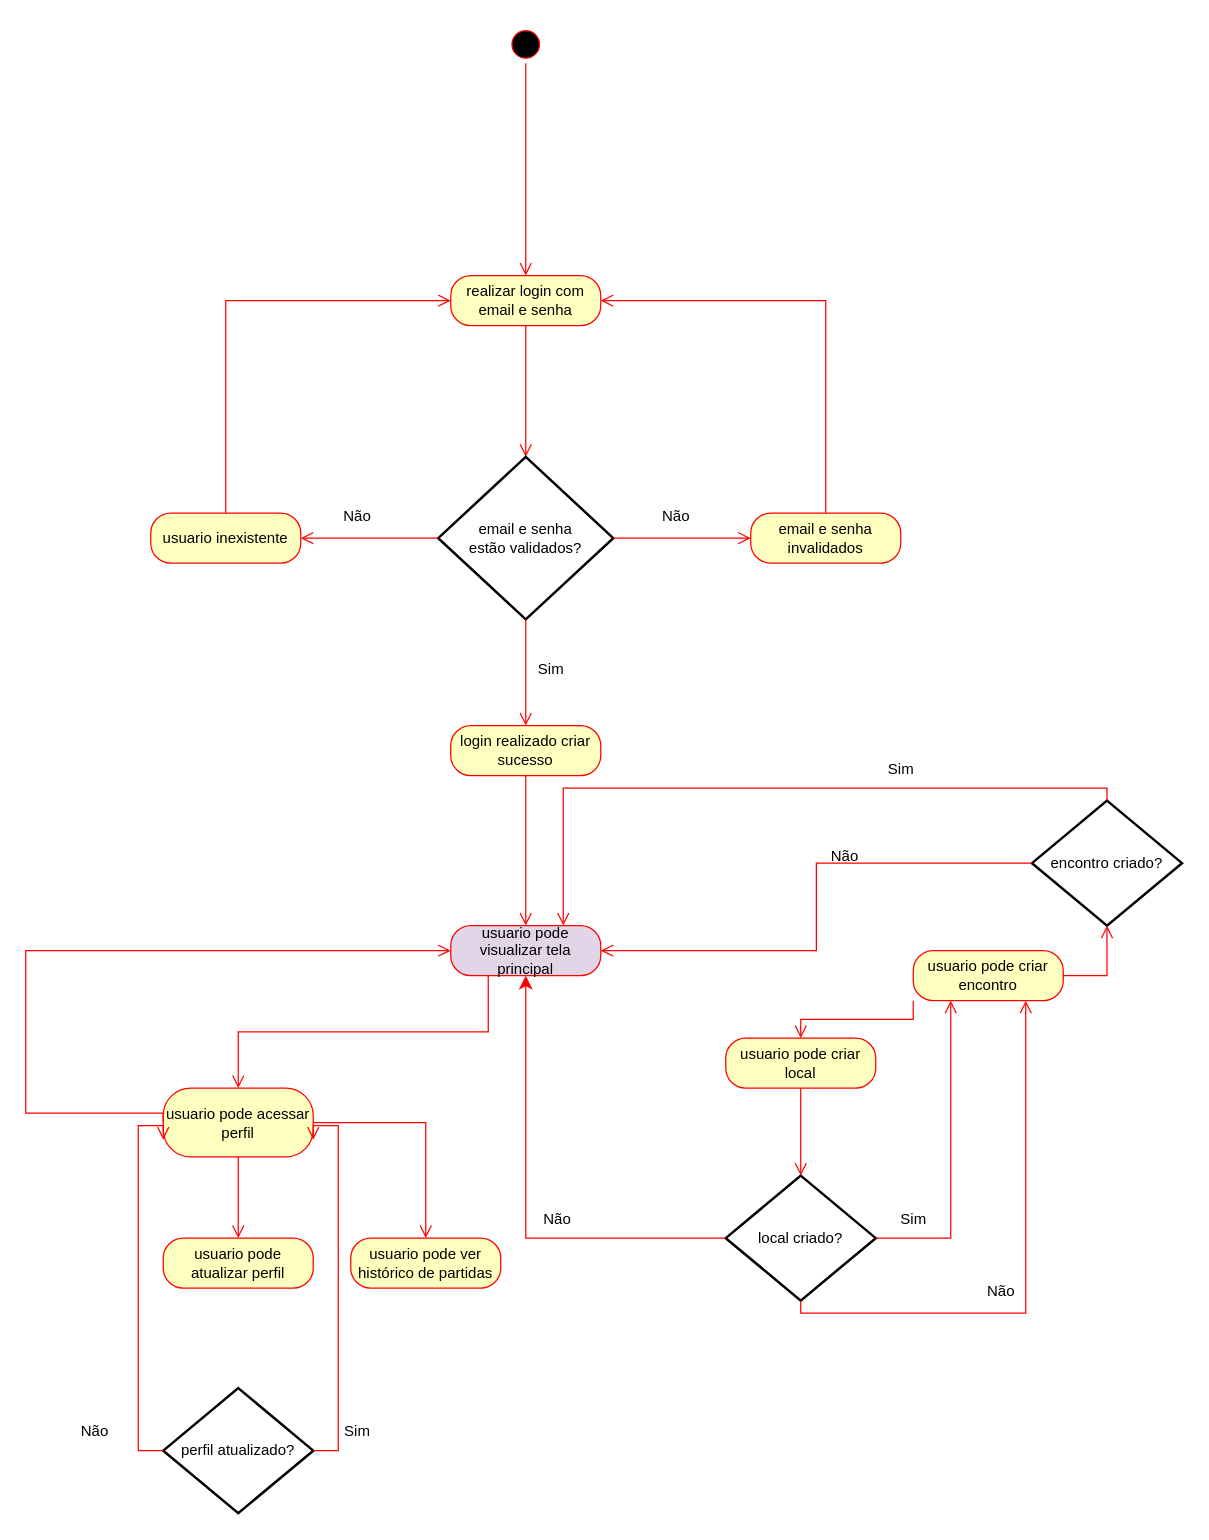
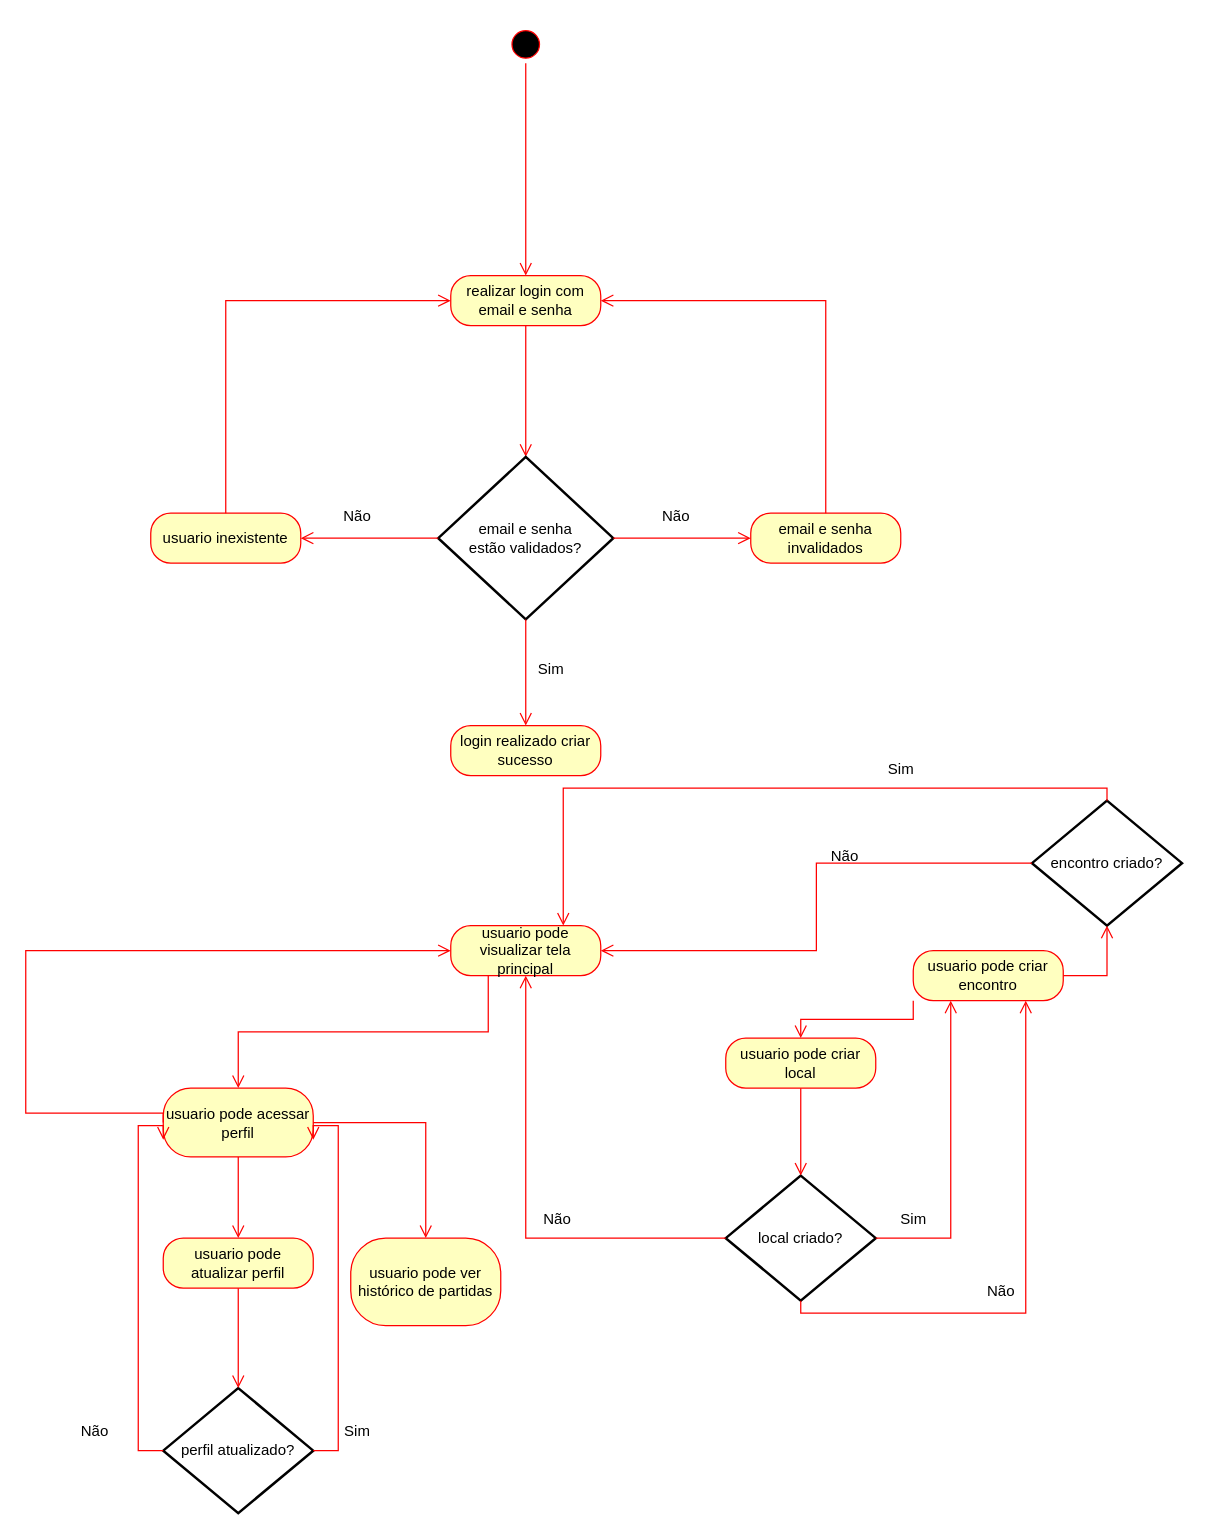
(526, 849) -> none
(526, 951) -> (526, 951)
(526, 987) -> (526, 984)
(426, 1263) -> (426, 1282)
none -> (238, 1337)
